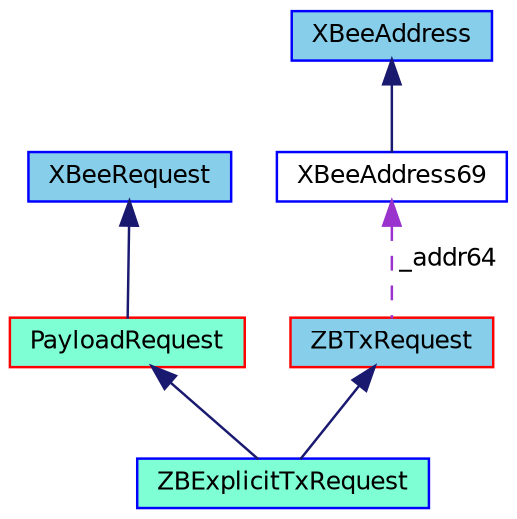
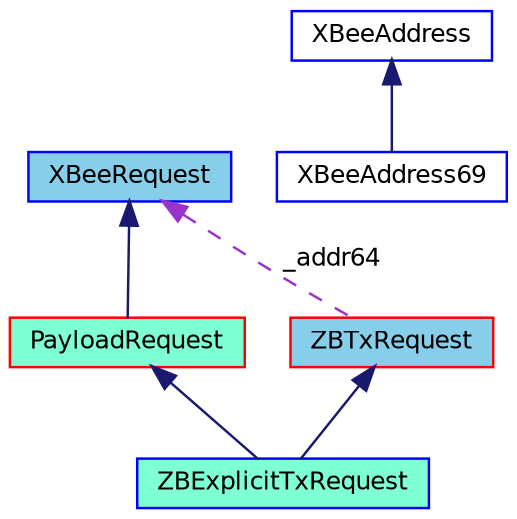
(392, 36) -> (392, 36)
(392, 272) -> (268, 268)
